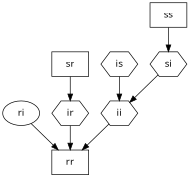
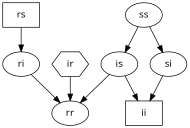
none -> (21, 15)
(168, 15) -> (144, 15)
none -> (133, 36)
(70, 64) -> none
(119, 64) -> (119, 64)
(168, 64) -> (168, 64)
(119, 113) -> (144, 113)
(98, 135) -> (97, 86)
(70, 162) -> (70, 113)
